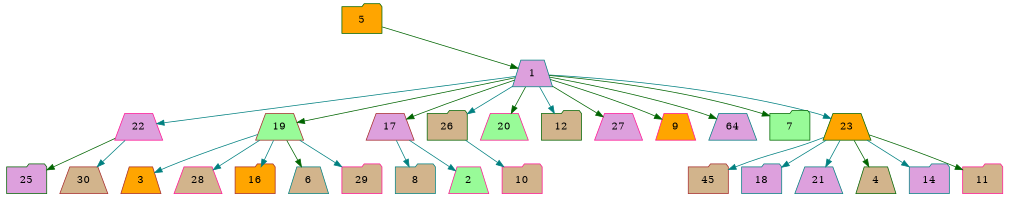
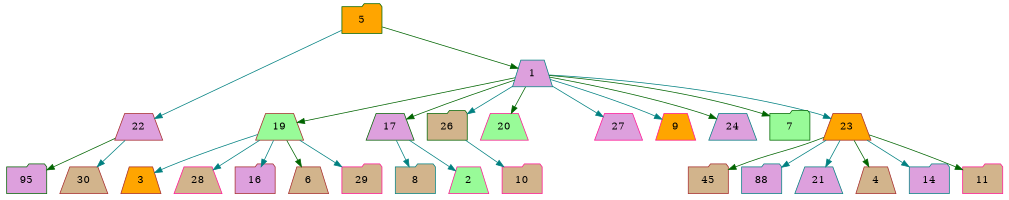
(603, 97) -> (603, 97)
(340, 100) -> (252, 73)
(575, 100) -> (575, 100)
(139, 127) -> (139, 127)
(390, 127) -> (390, 127)
(561, 127) -> none
(733, 127) -> (733, 127)
(847, 127) -> (847, 127)
(780, 152) -> (780, 152)
(27, 180) -> (27, 180)
(255, 180) -> (255, 180)
(309, 180) -> (309, 180)
(762, 180) -> (762, 180)
(876, 180) -> (876, 180)
